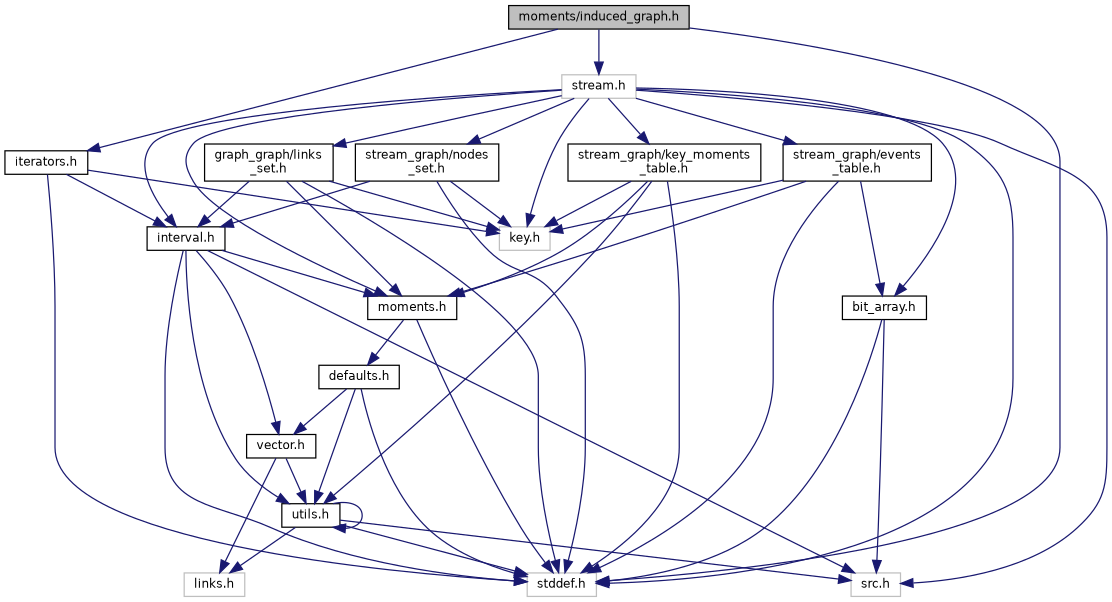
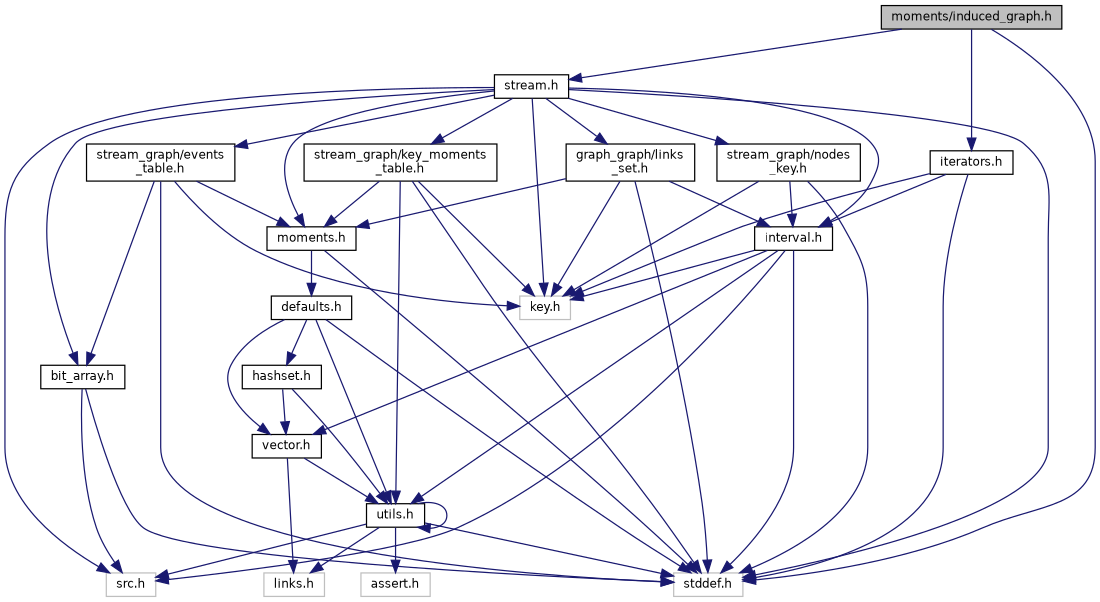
(599, 87) -> (532, 87)
(427, 163) -> (789, 163)
(293, 271) -> (669, 273)
none -> (282, 377)
none -> (396, 585)
